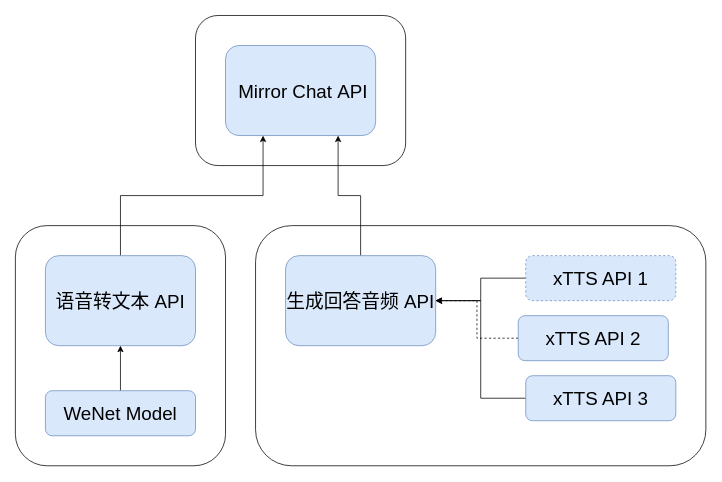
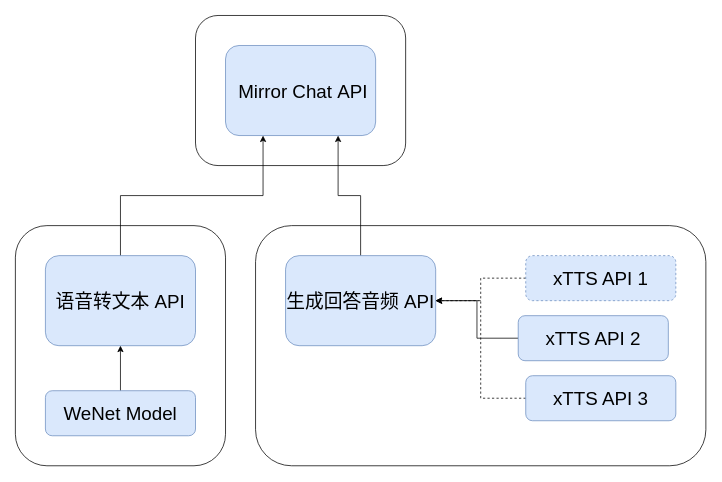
(492, 278) -> (492, 278)
(482, 338) -> (482, 338)
(480, 373) -> (480, 373)
